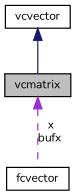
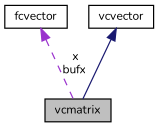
(38, 138) -> (60, 69)
